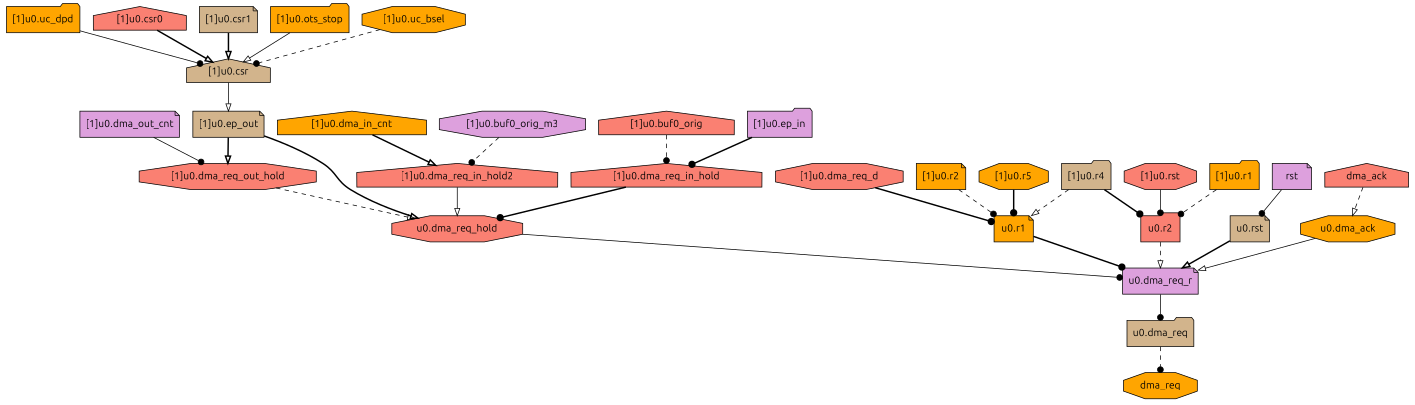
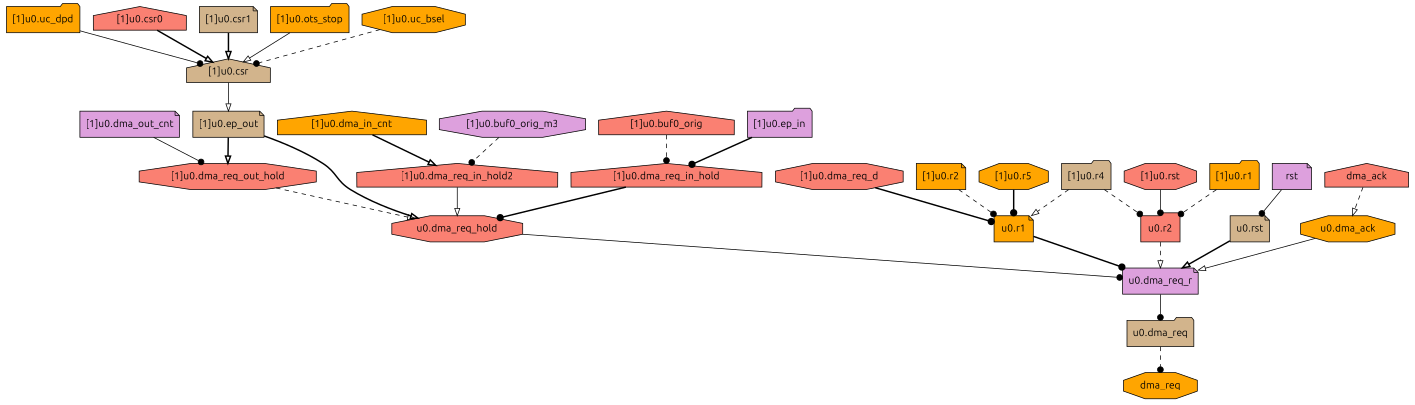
(1121, 201) -> (1121, 201)
